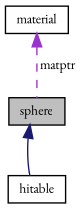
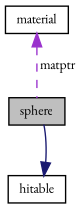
(28, 157) -> (46, 143)
